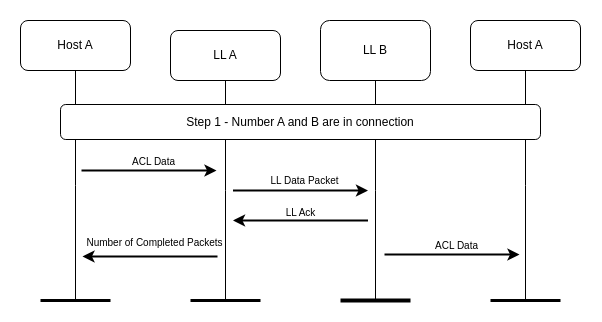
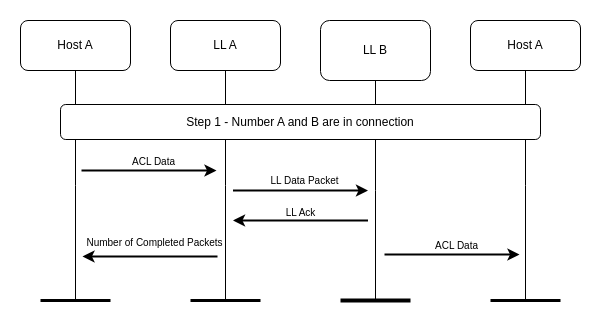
(226, 56) -> (226, 46)
